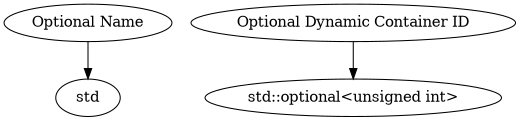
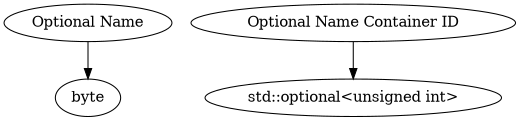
(353, 23) -> (353, 23)
(88, 98) -> (88, 98)
